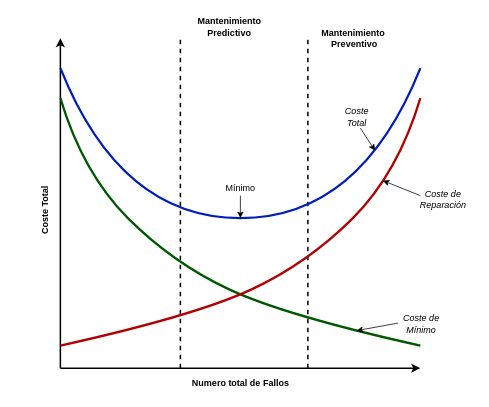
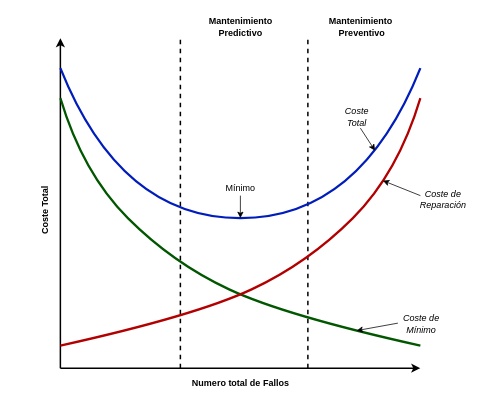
(229, 27) -> (240, 27)
(353, 38) -> (360, 27)
